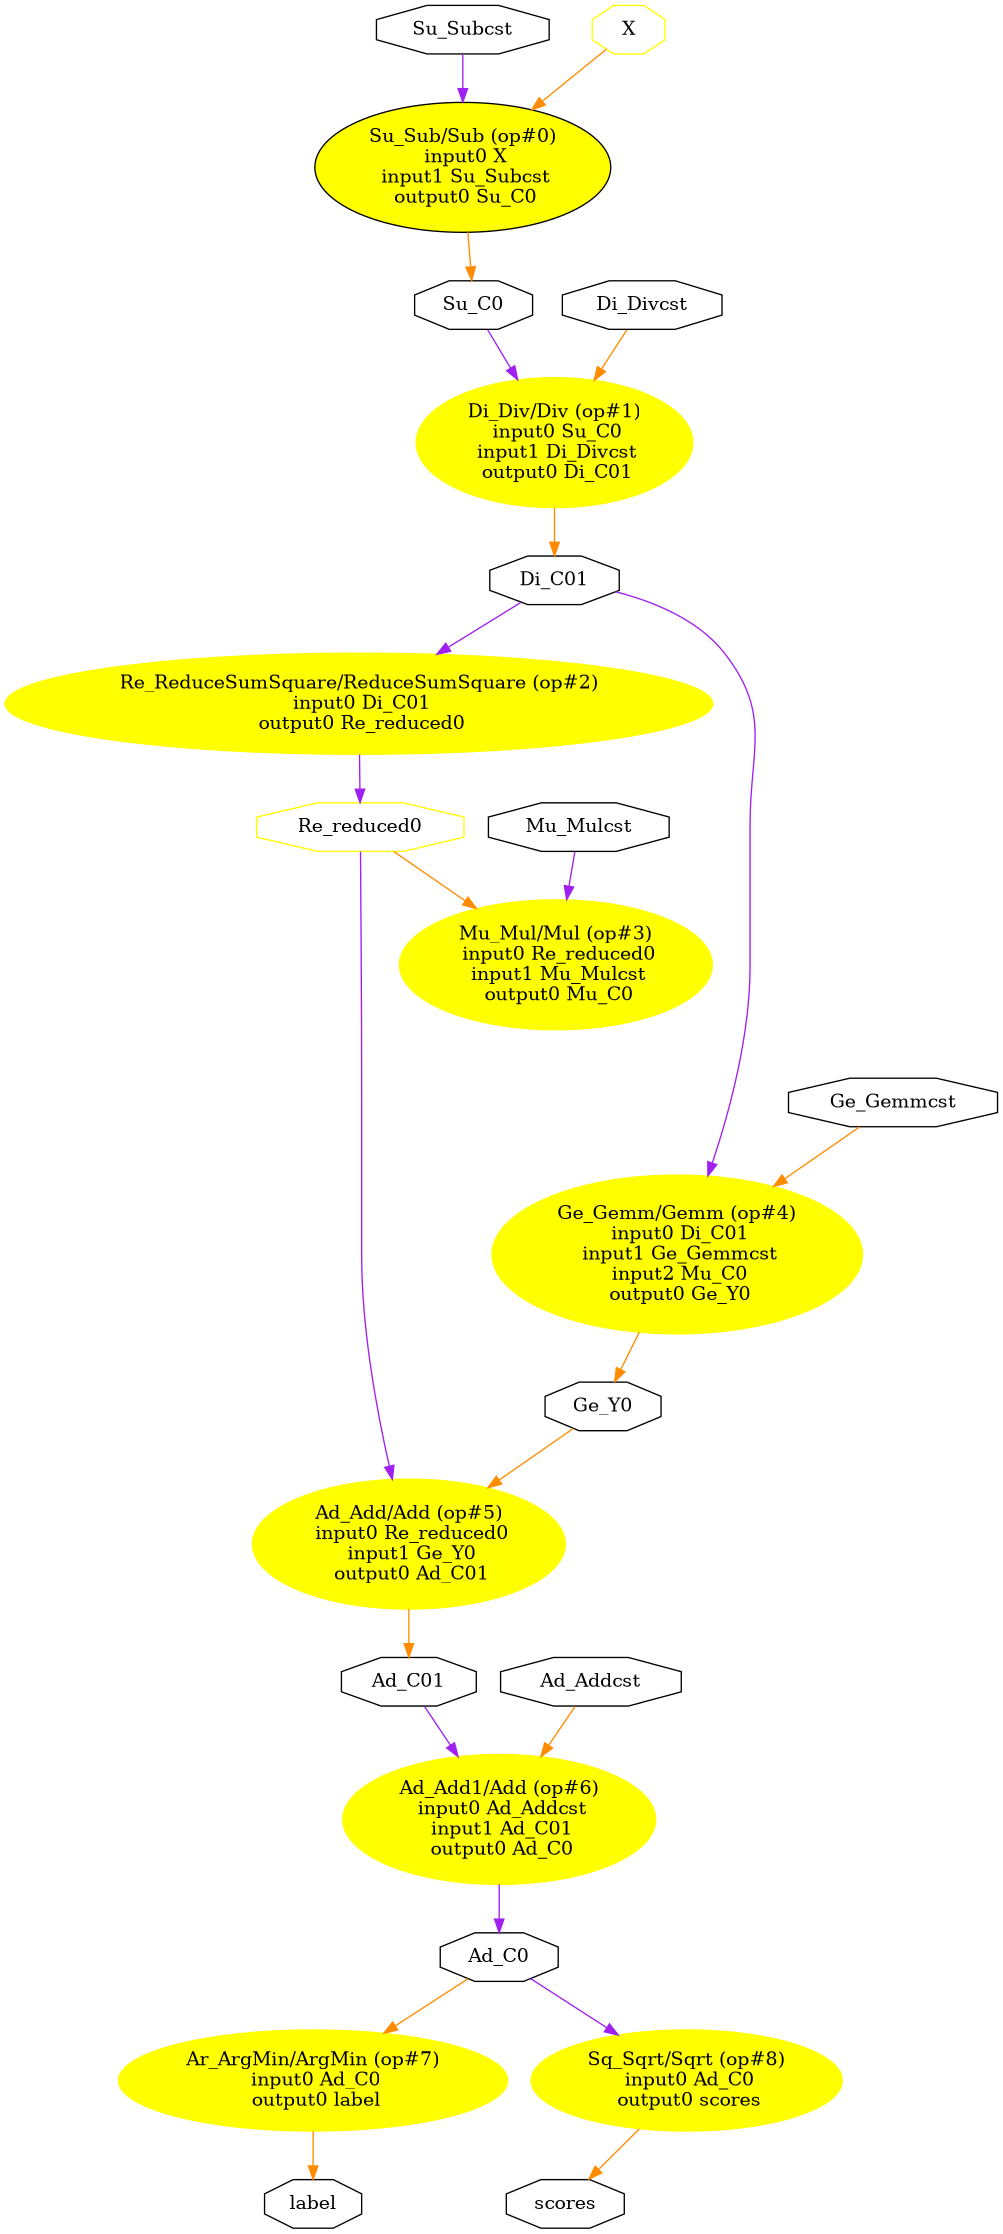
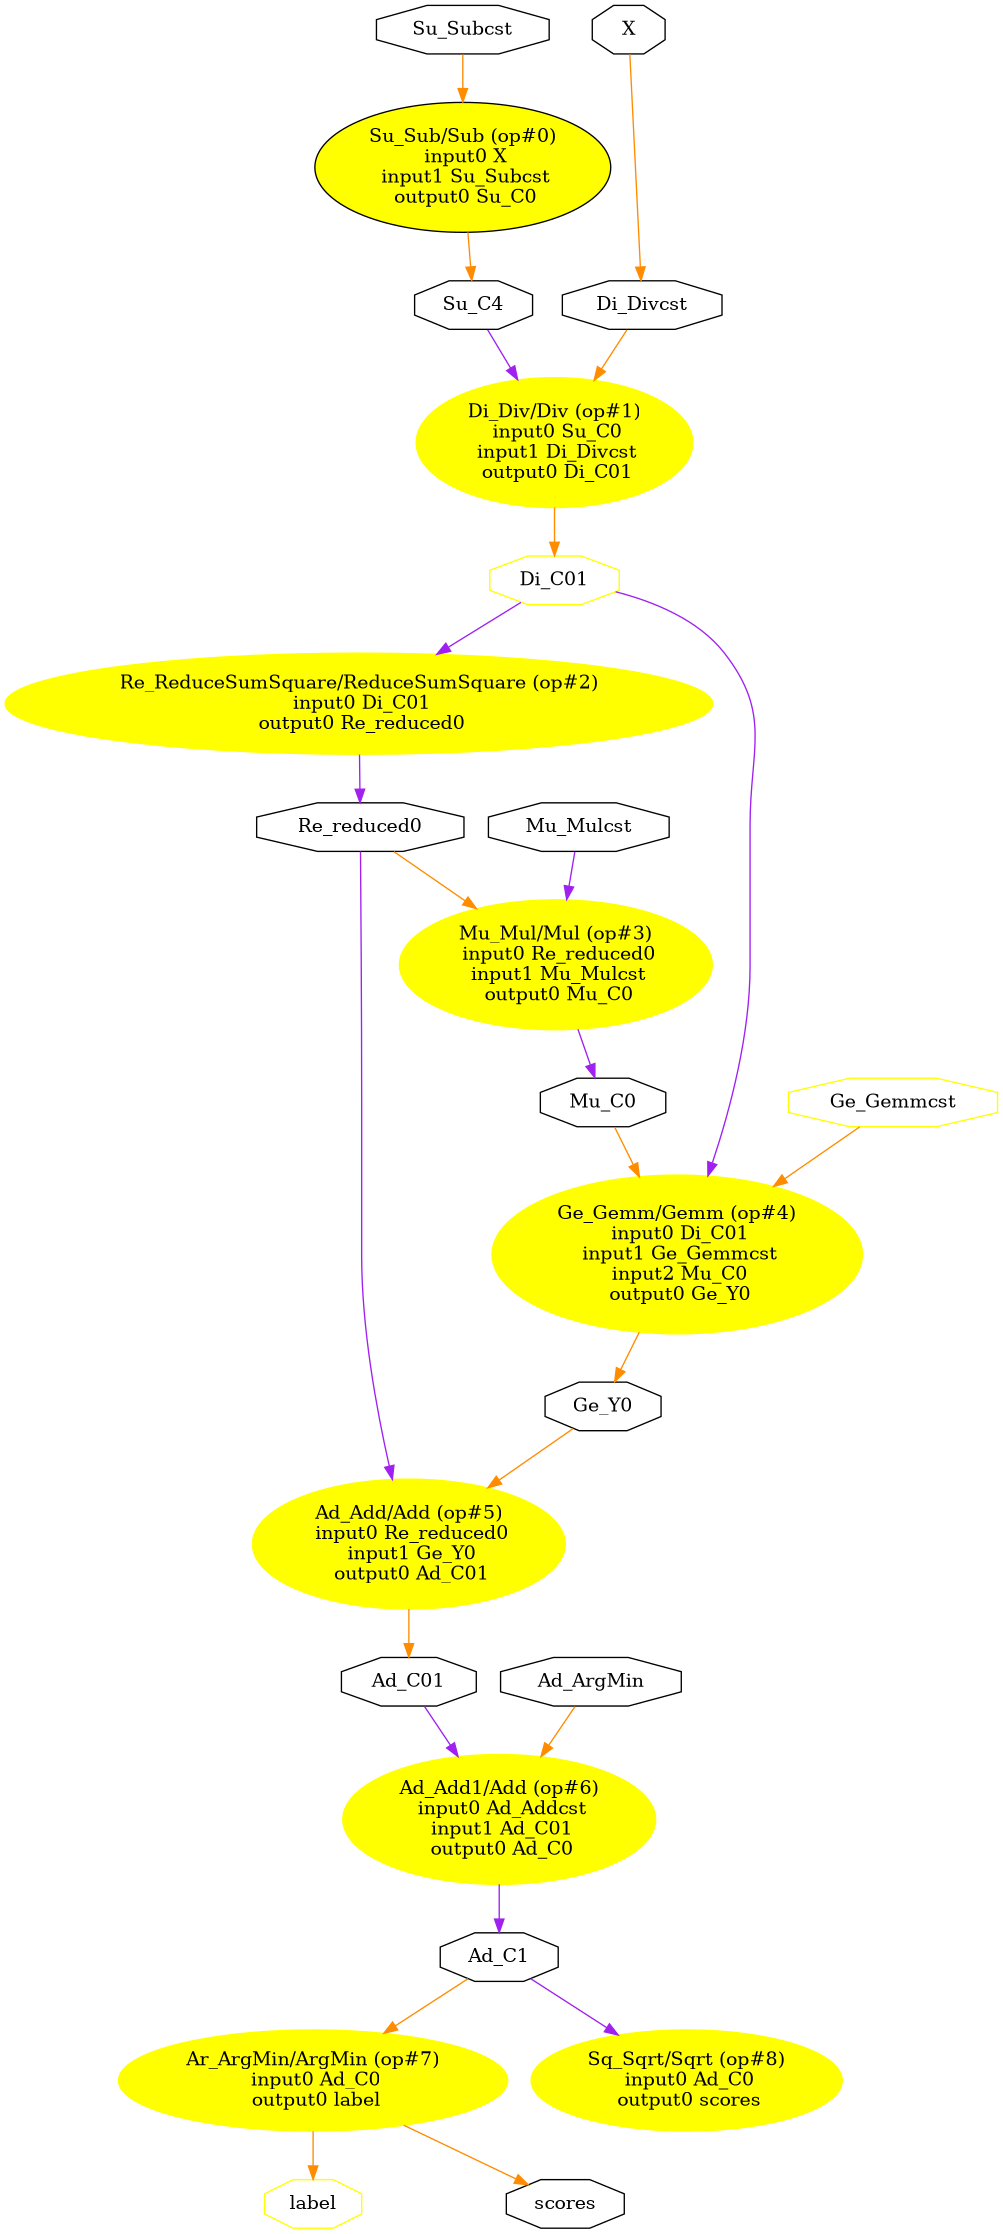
(629, 30) -> (629, 30)
(463, 72) -> (463, 72)
(574, 75) -> (635, 160)
(474, 305) -> (474, 305)
(555, 580) -> (555, 580)
(360, 827) -> (360, 827)
none -> (603, 1102)
(893, 1102) -> (893, 1102)
(591, 1682) -> (591, 1682)
(499, 1957) -> (499, 1957)
(619, 2149) -> (460, 2152)
(313, 2204) -> (313, 2204)
